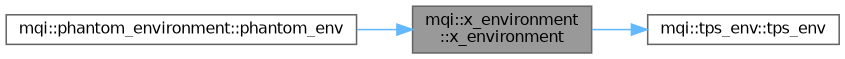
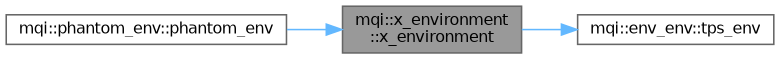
(181, 30) -> (146, 30)
(743, 30) -> (676, 30)
